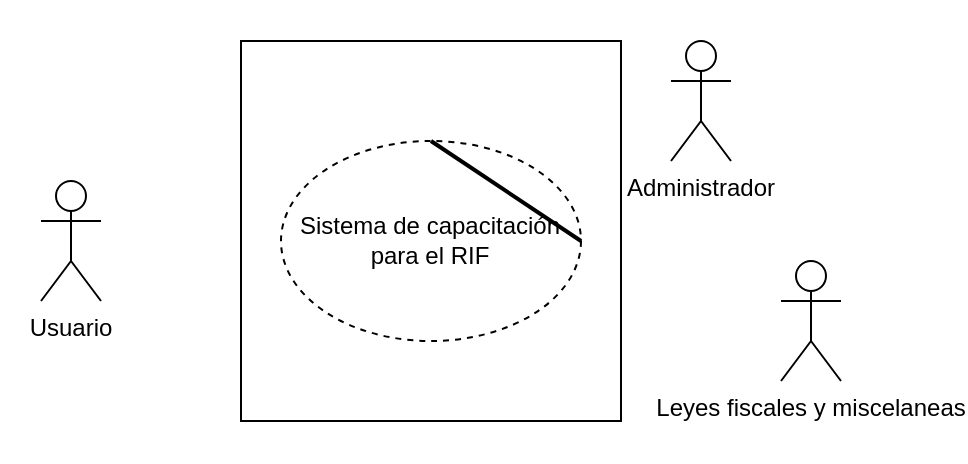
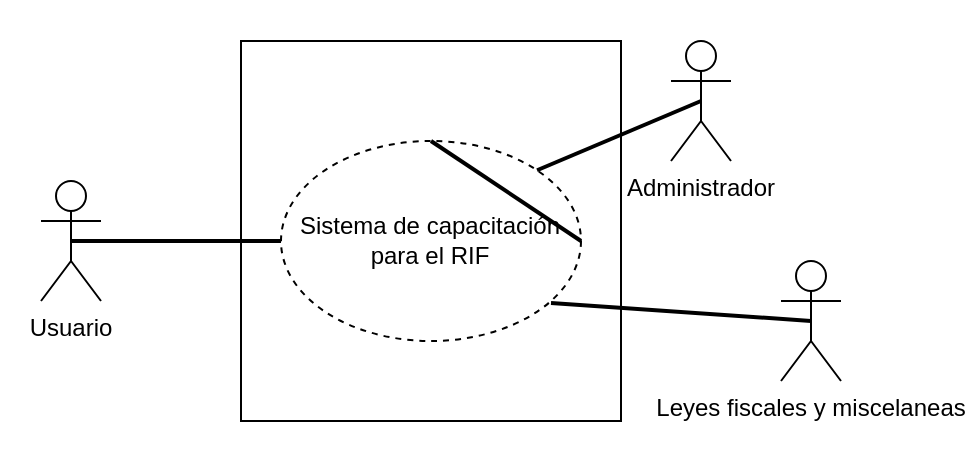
none -> (617, 137)
none -> (185, 241)
none -> (679, 312)
